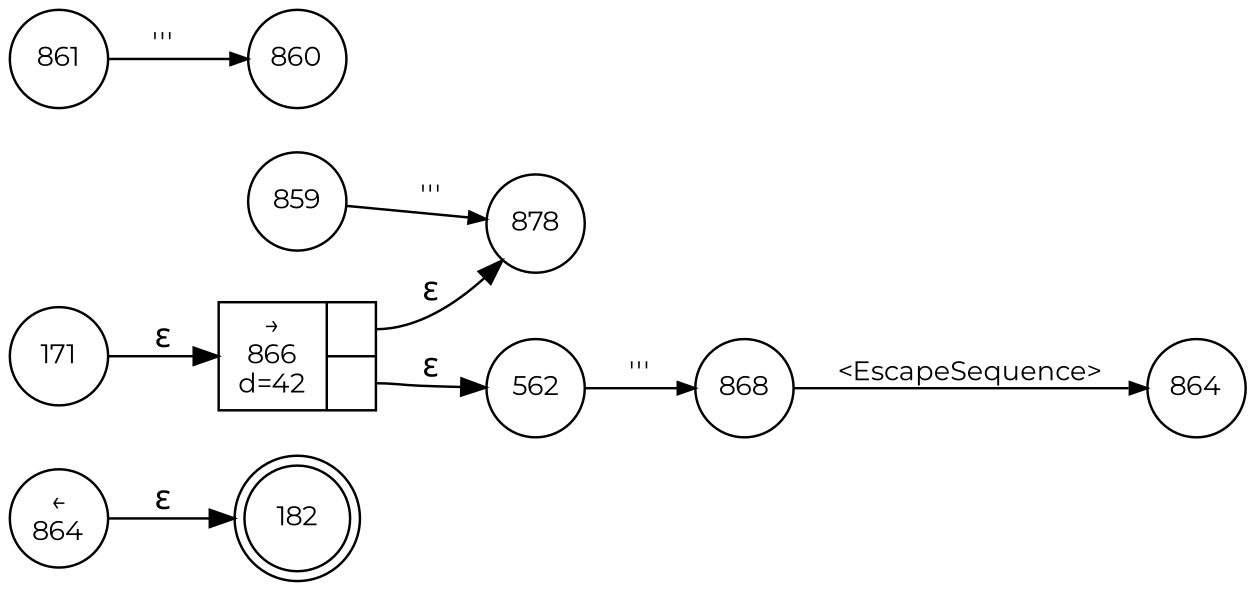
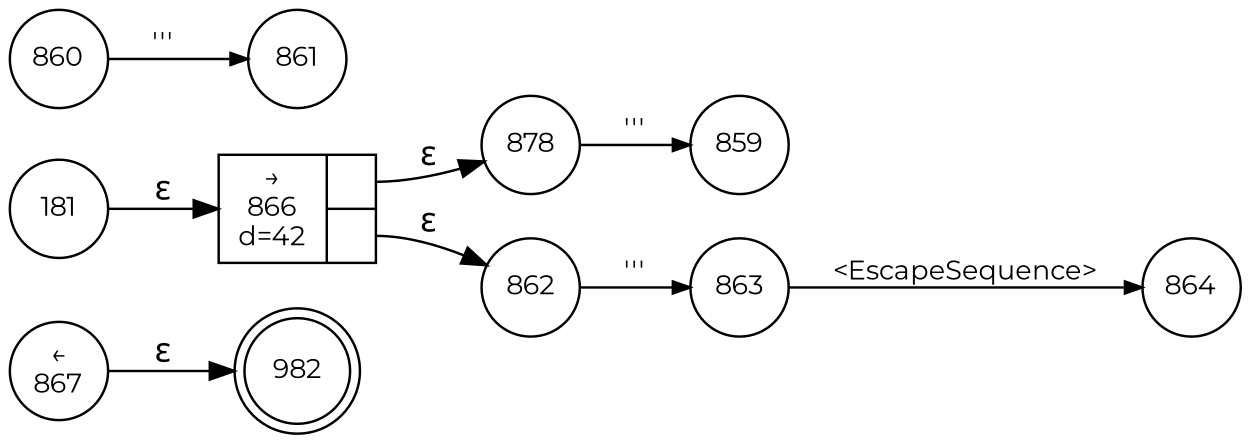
(169, 59) -> (169, 59)
(407, 212) -> (626, 145)
(59, 356) -> (59, 209)
(536, 388) -> (531, 287)
(744, 388) -> (740, 287)
(59, 518) -> (59, 371)
(297, 518) -> (297, 371)
